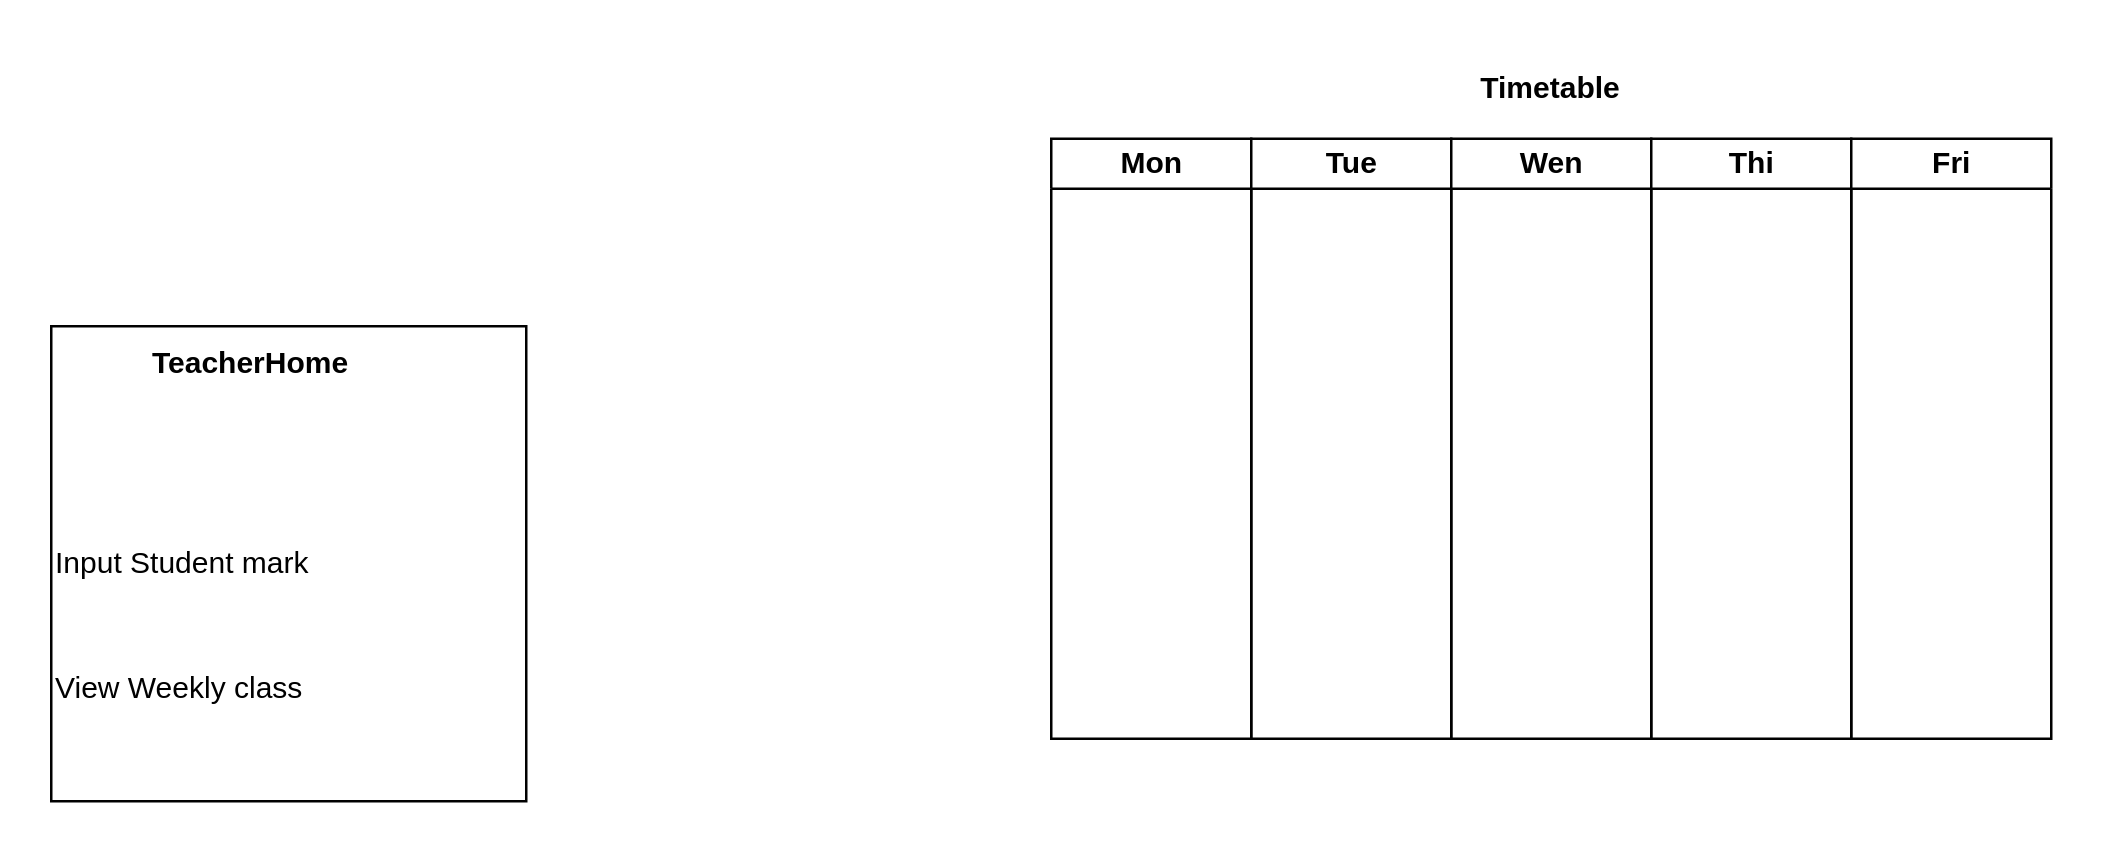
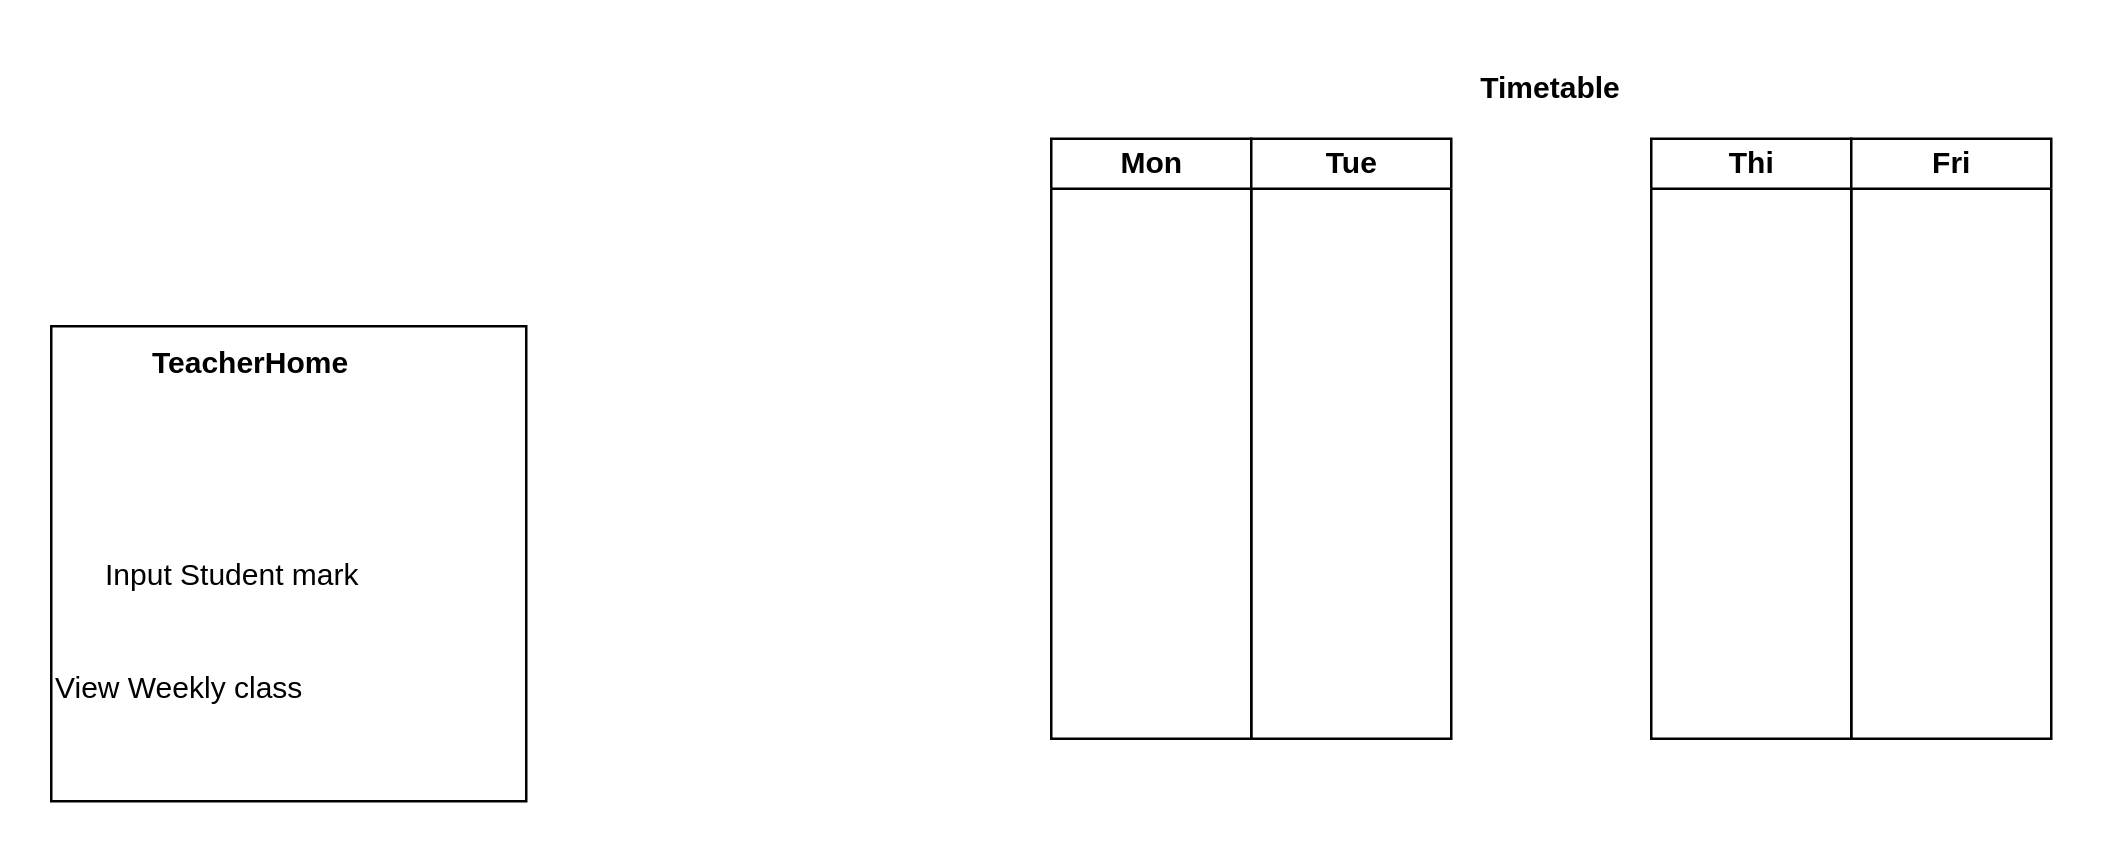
(1551, 439) -> none
(189, 564) -> (239, 576)
